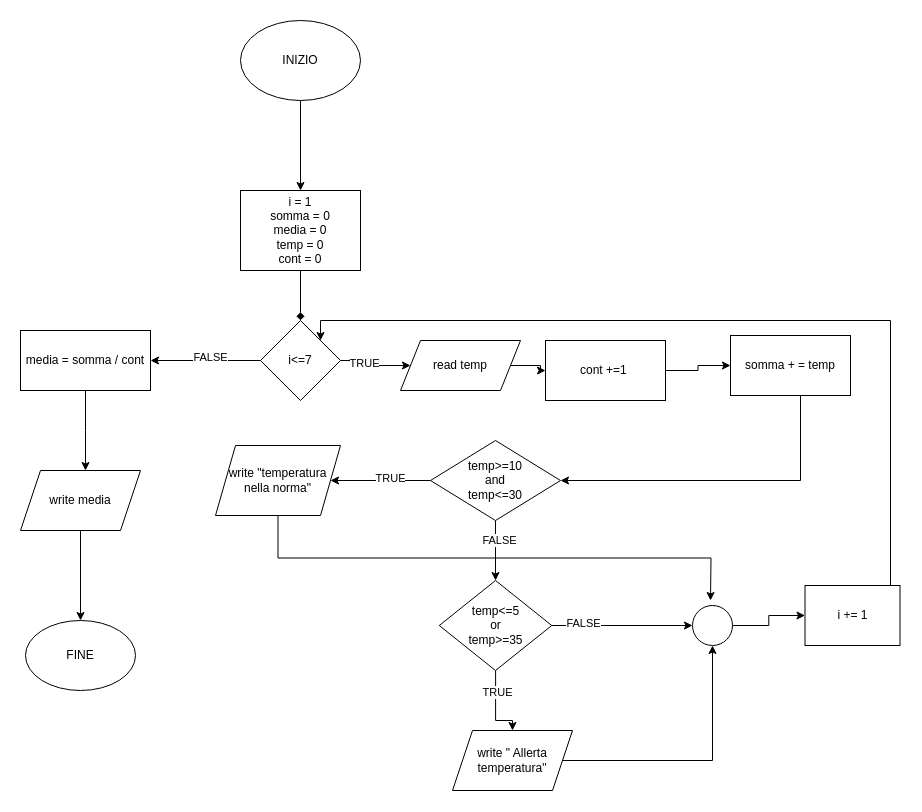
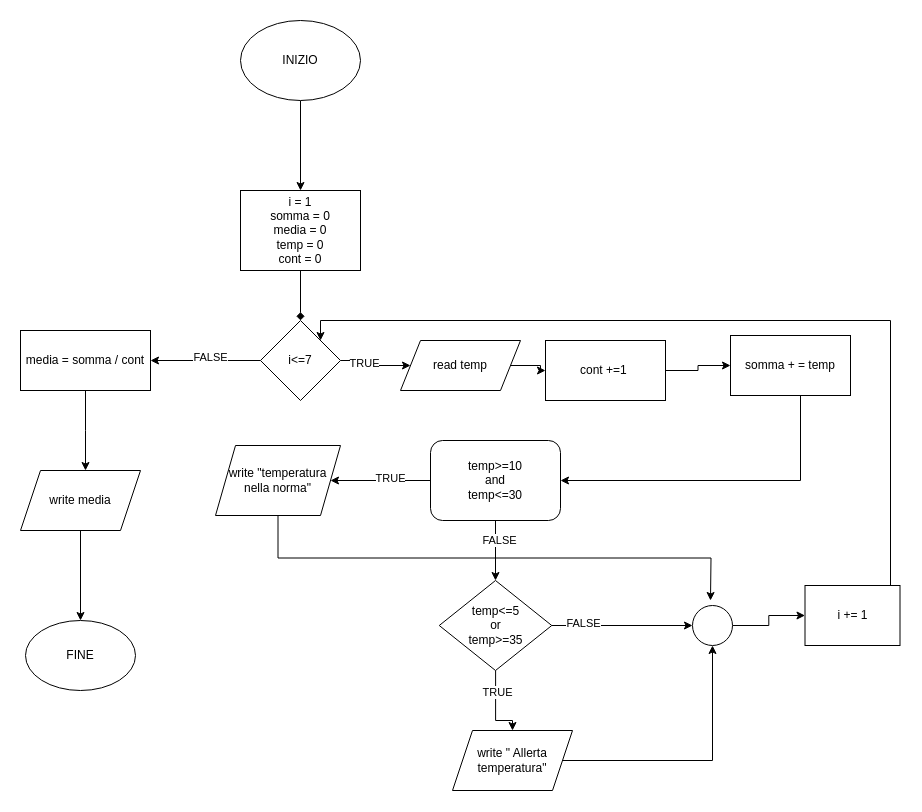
(496, 481) -> (496, 481)
